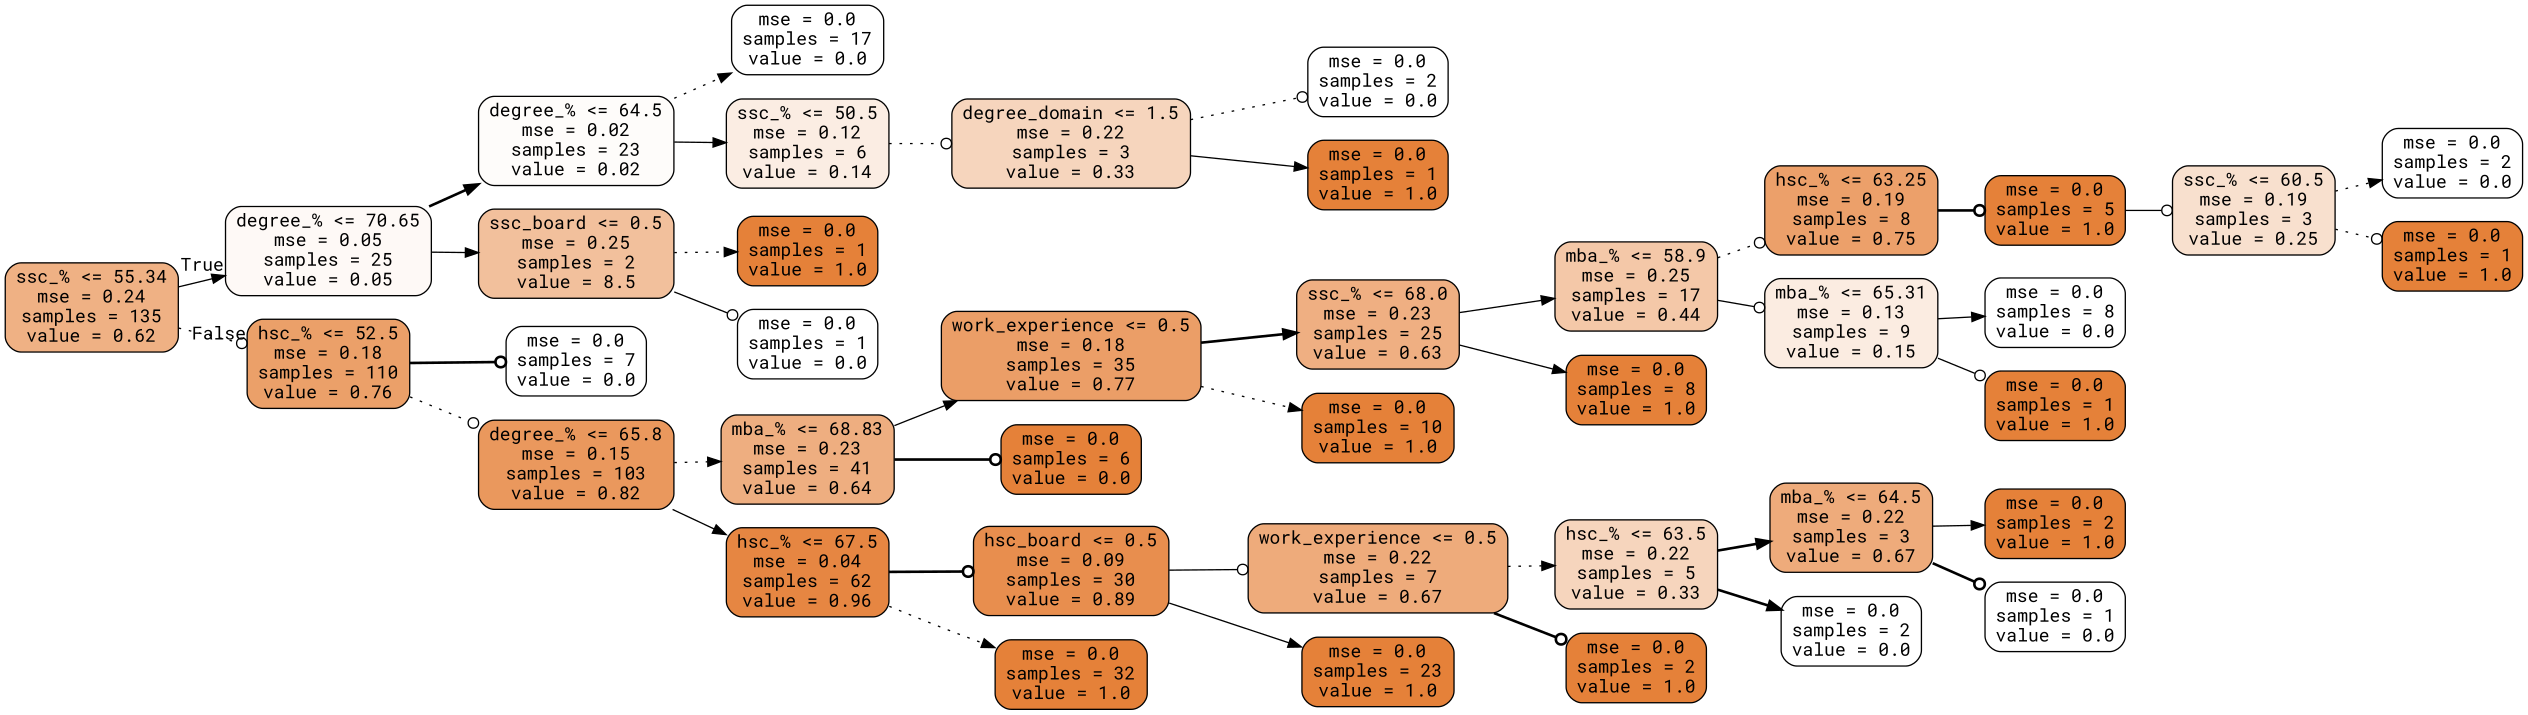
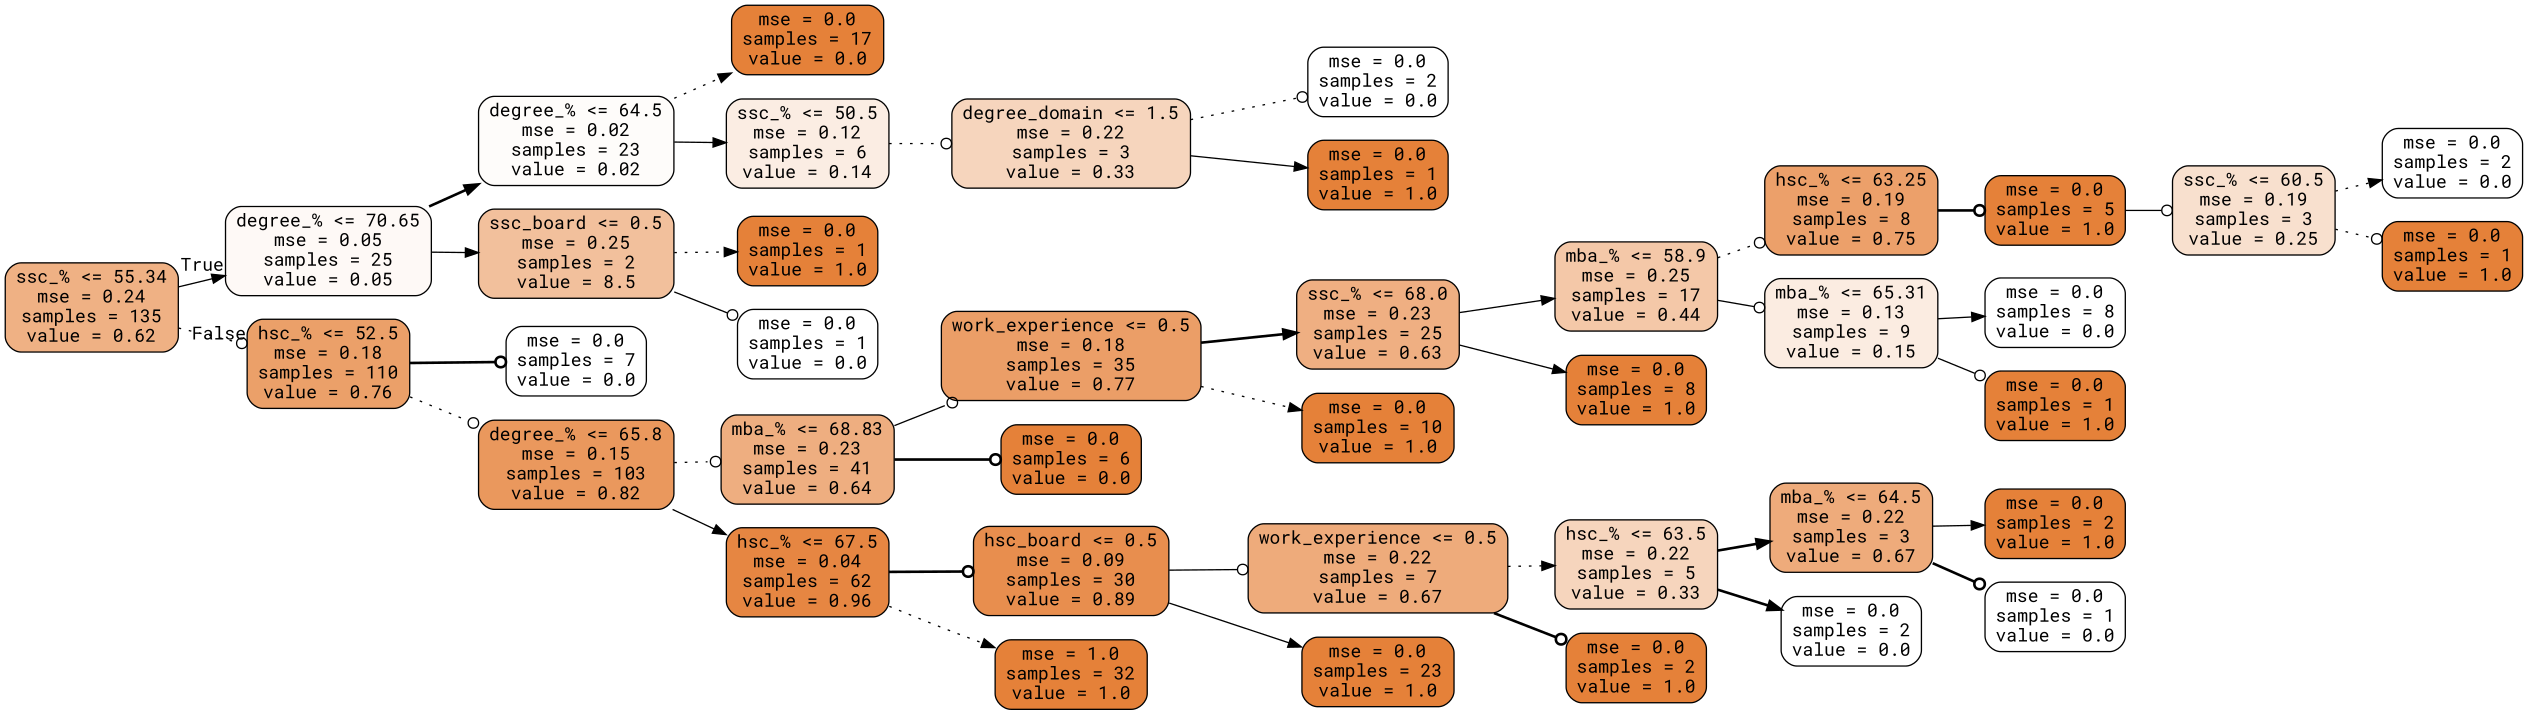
(808, 40) -> (808, 40)
(920, 416) -> (920, 416)
(691, 462) -> (691, 462)
(1071, 675) -> (1071, 675)
